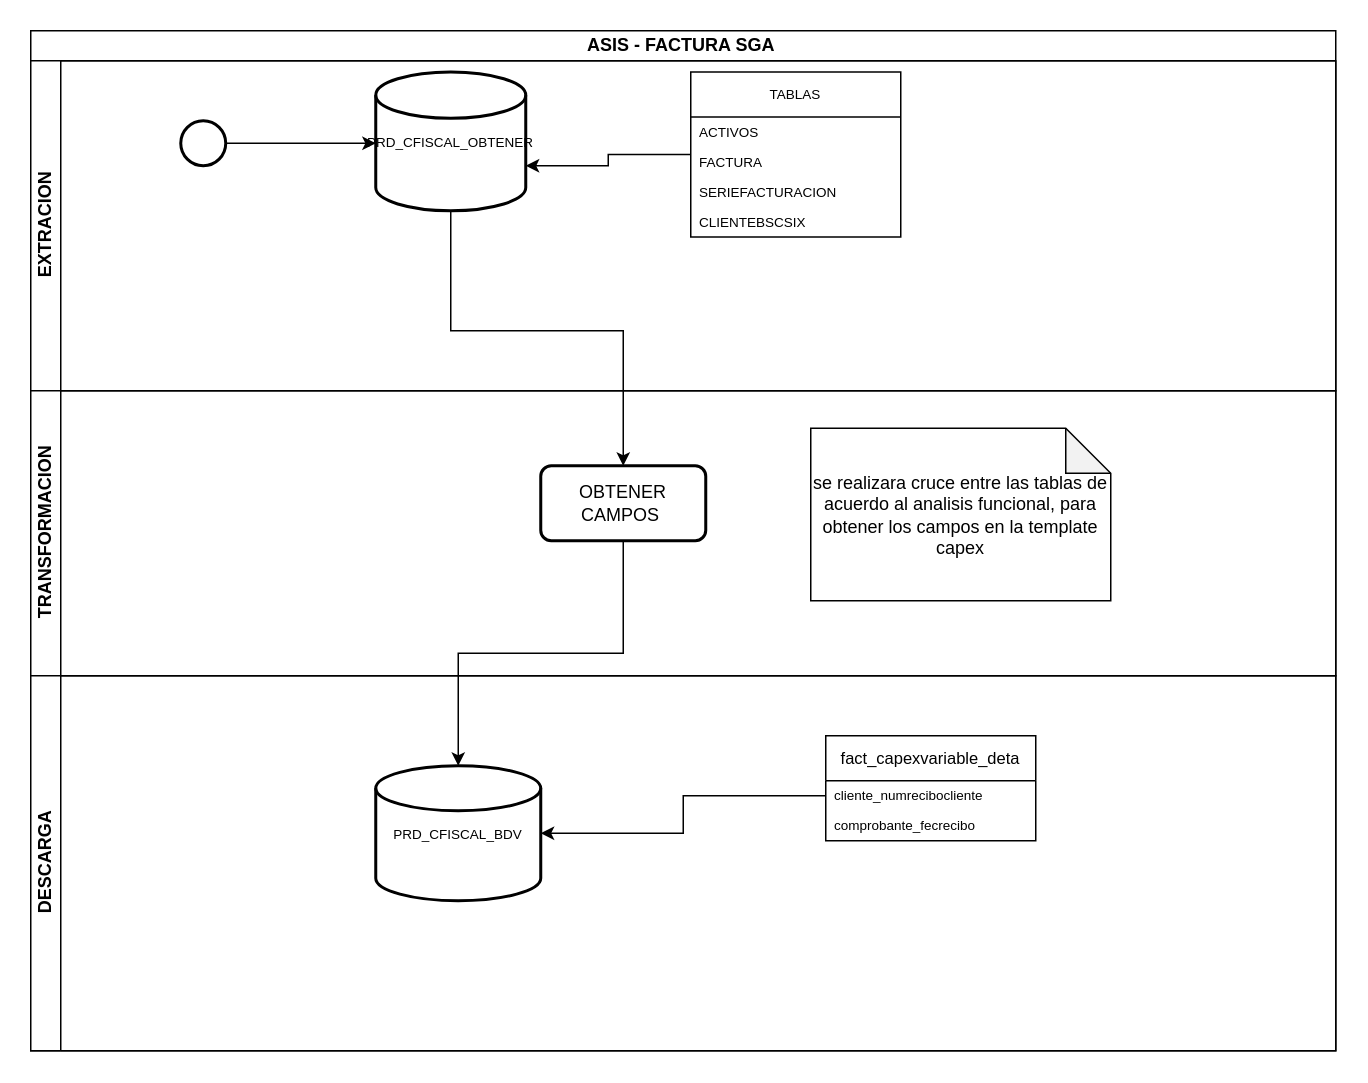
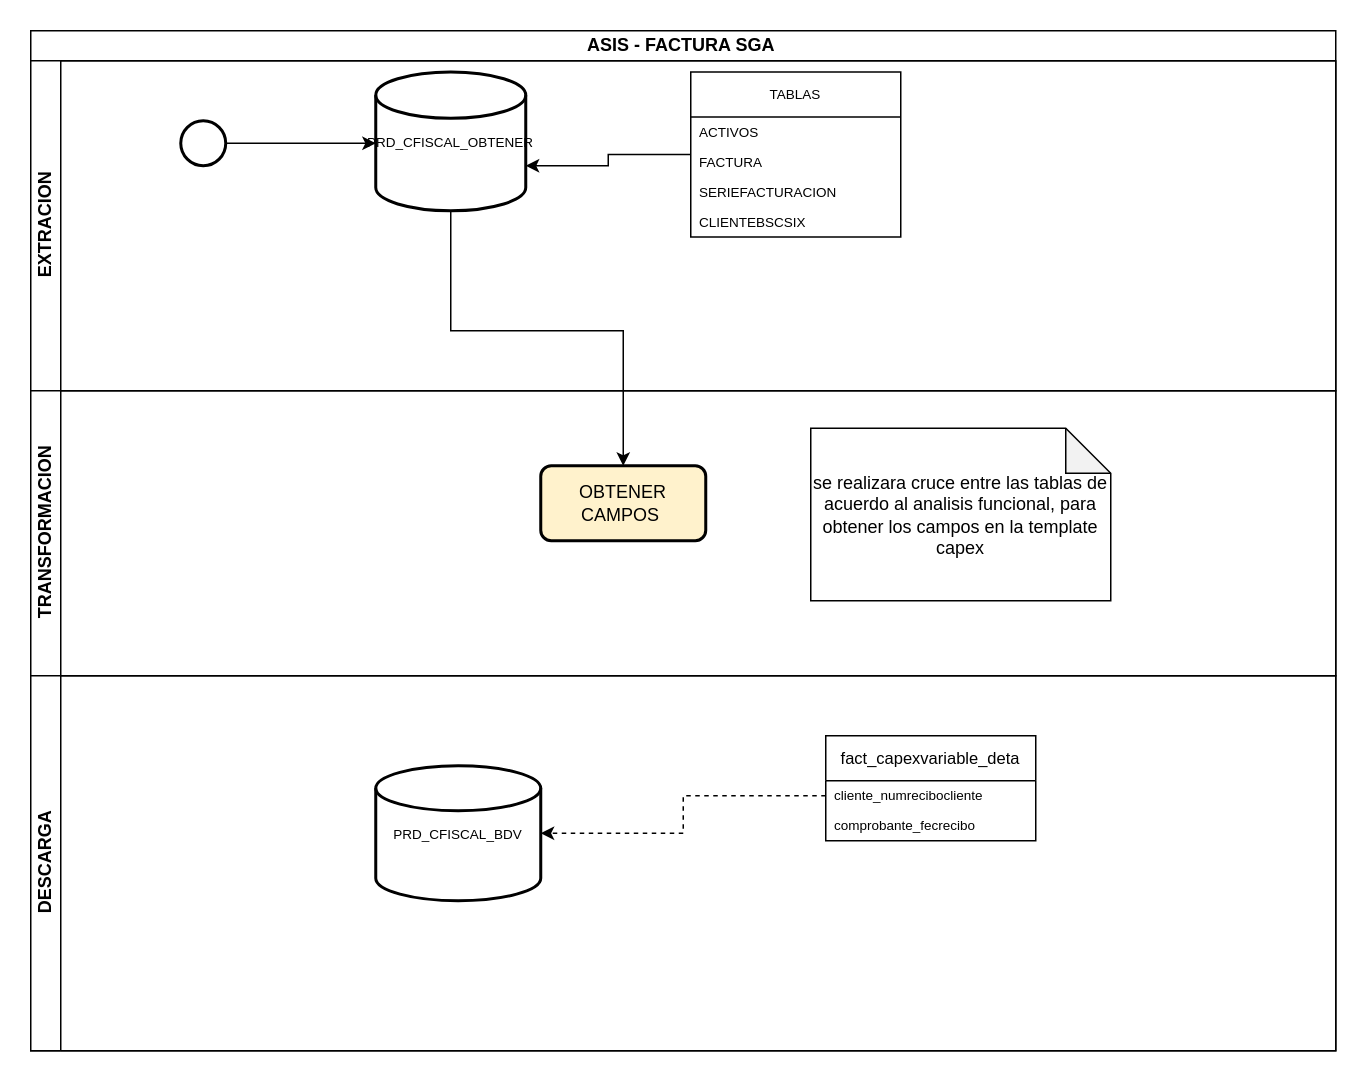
(623, 503) -> (623, 503)
(546, 653) -> none
(683, 811) -> (683, 811)
